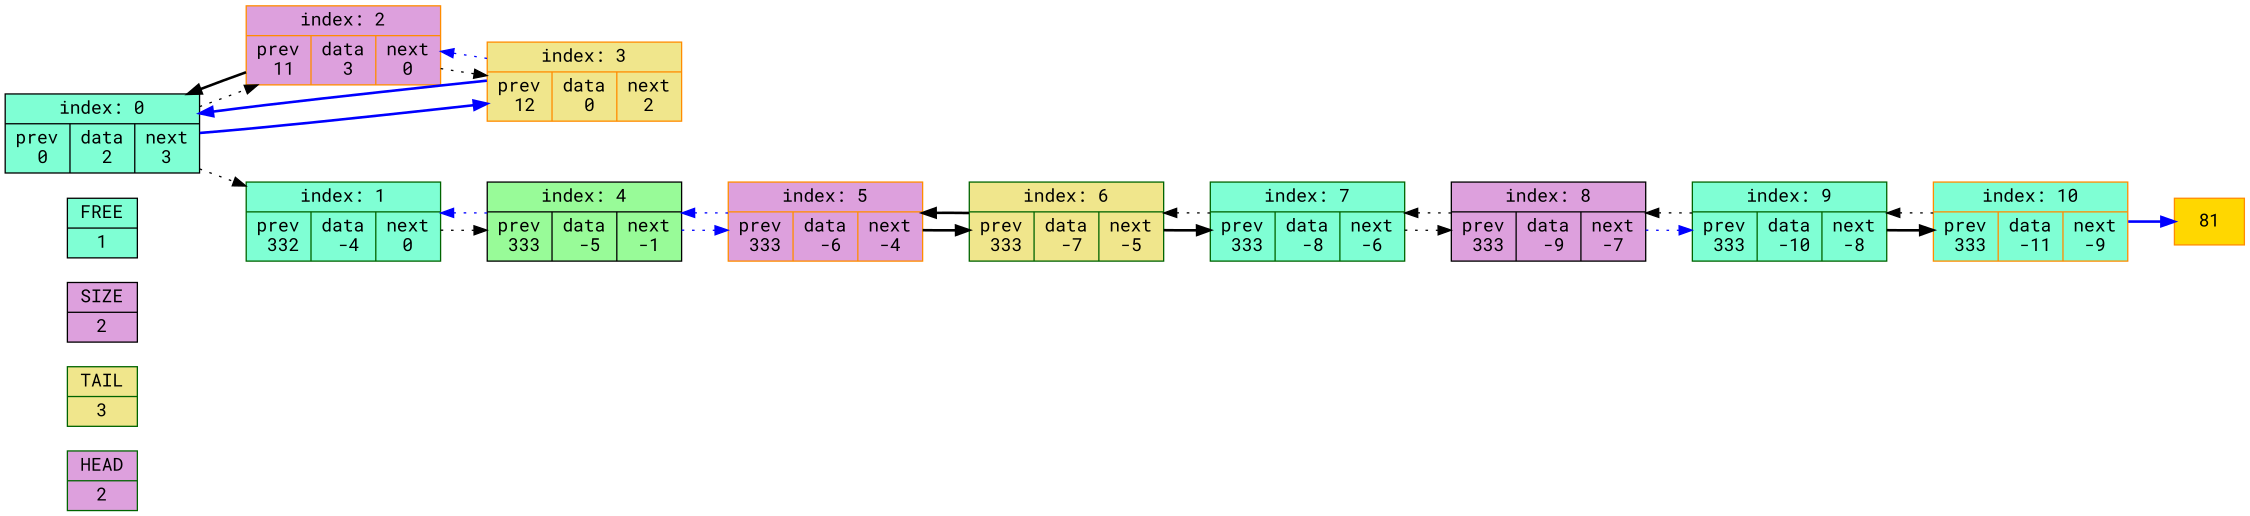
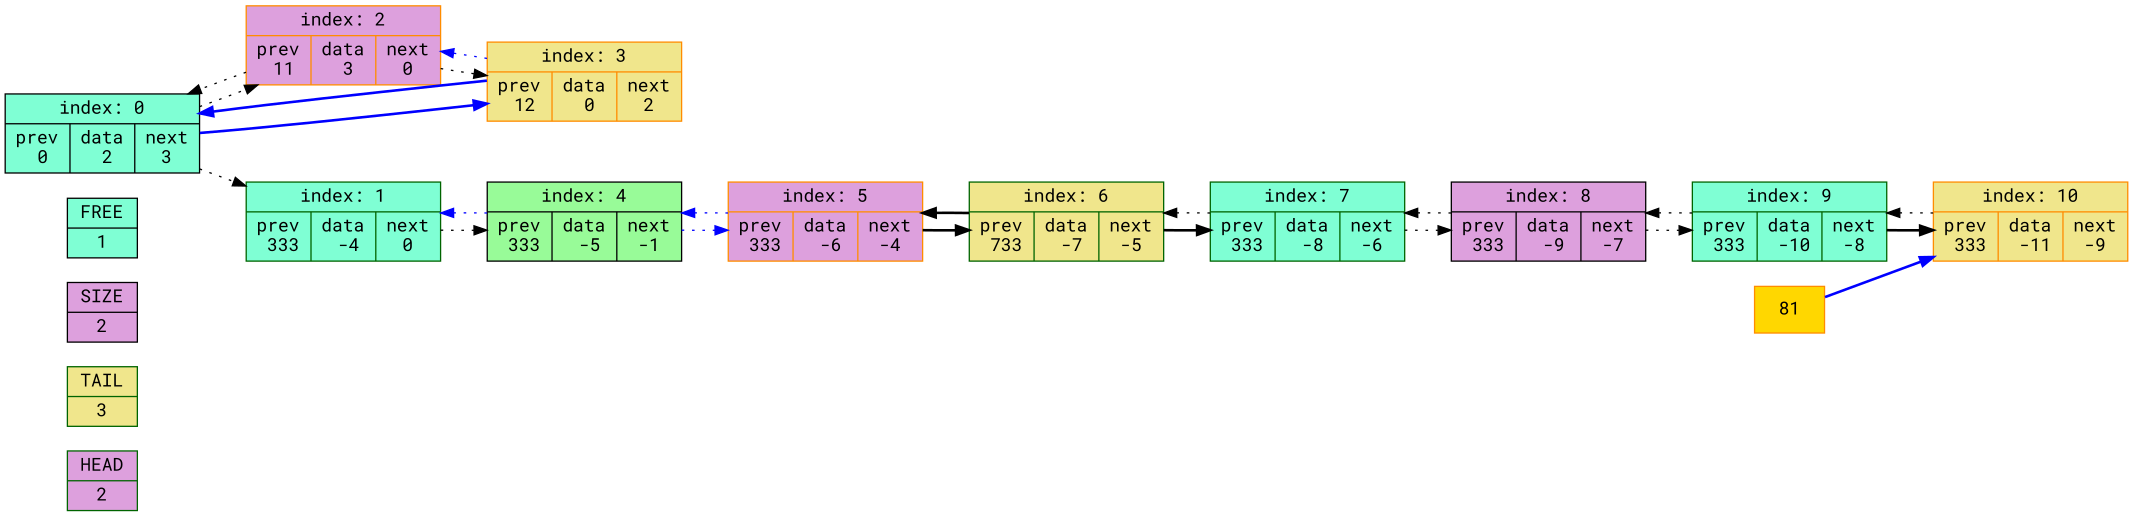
(223, 81) -> (223, 81)
(2031, 222) -> (2031, 222)
(2145, 222) -> (1873, 279)
(1662, 230) -> (1662, 230)
(279, 246) -> (279, 246)
(1002, 246) -> (1002, 246)
